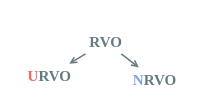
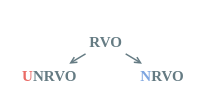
(50, 75) -> (50, 75)
(154, 79) -> (162, 75)
